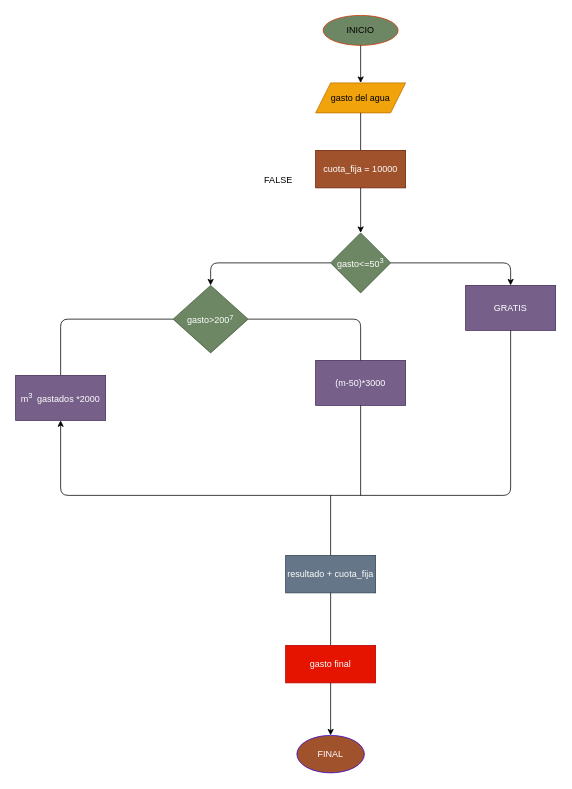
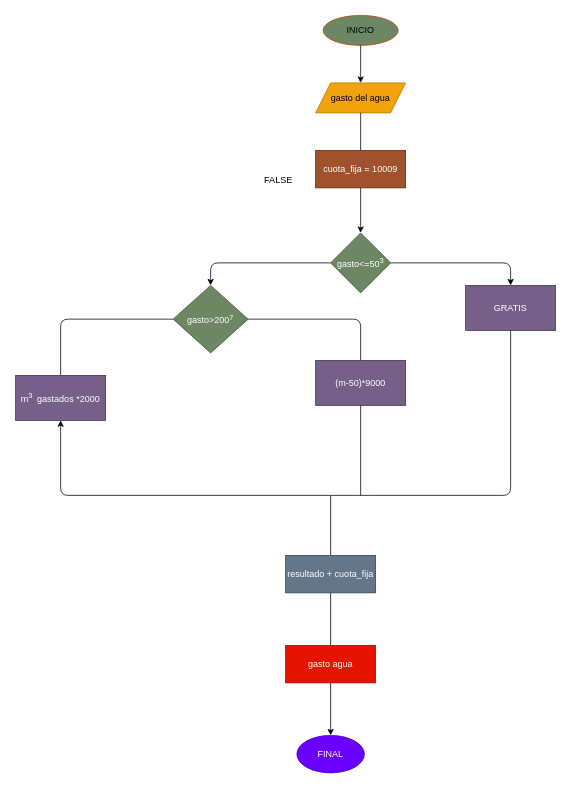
(360, 169) -> (360, 169)
(360, 383) -> (360, 383)
(330, 664) -> (330, 664)
(330, 754) -> (330, 754)
